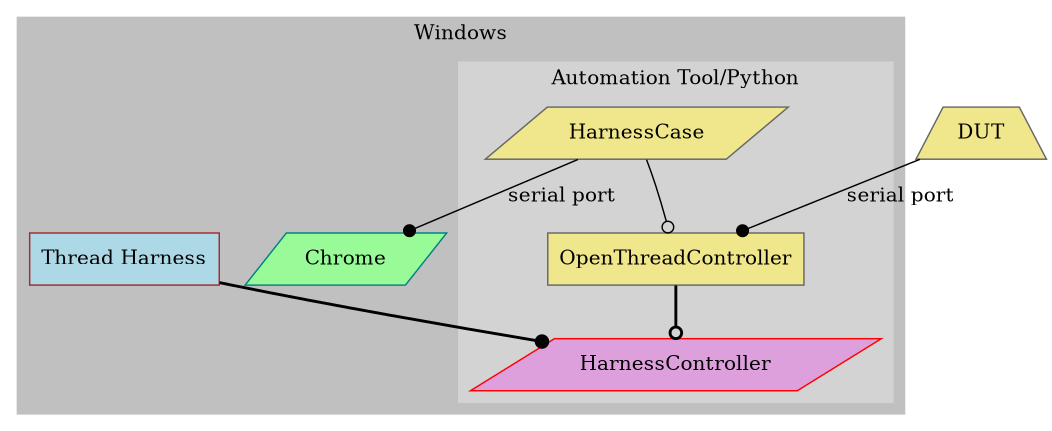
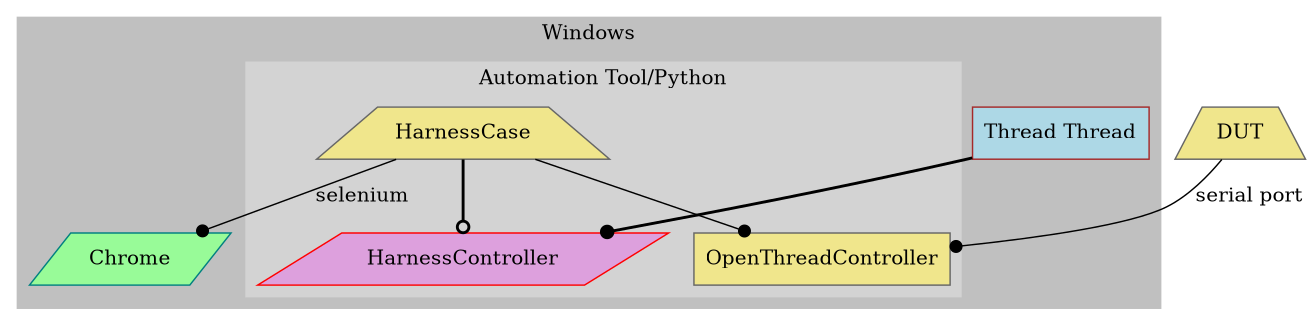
(637, 133) -> (463, 133)
(657, 190) -> (637, 194)
(562, 196) -> (363, 196)
(124, 259) -> (1061, 133)
(676, 306) -> (463, 190)
